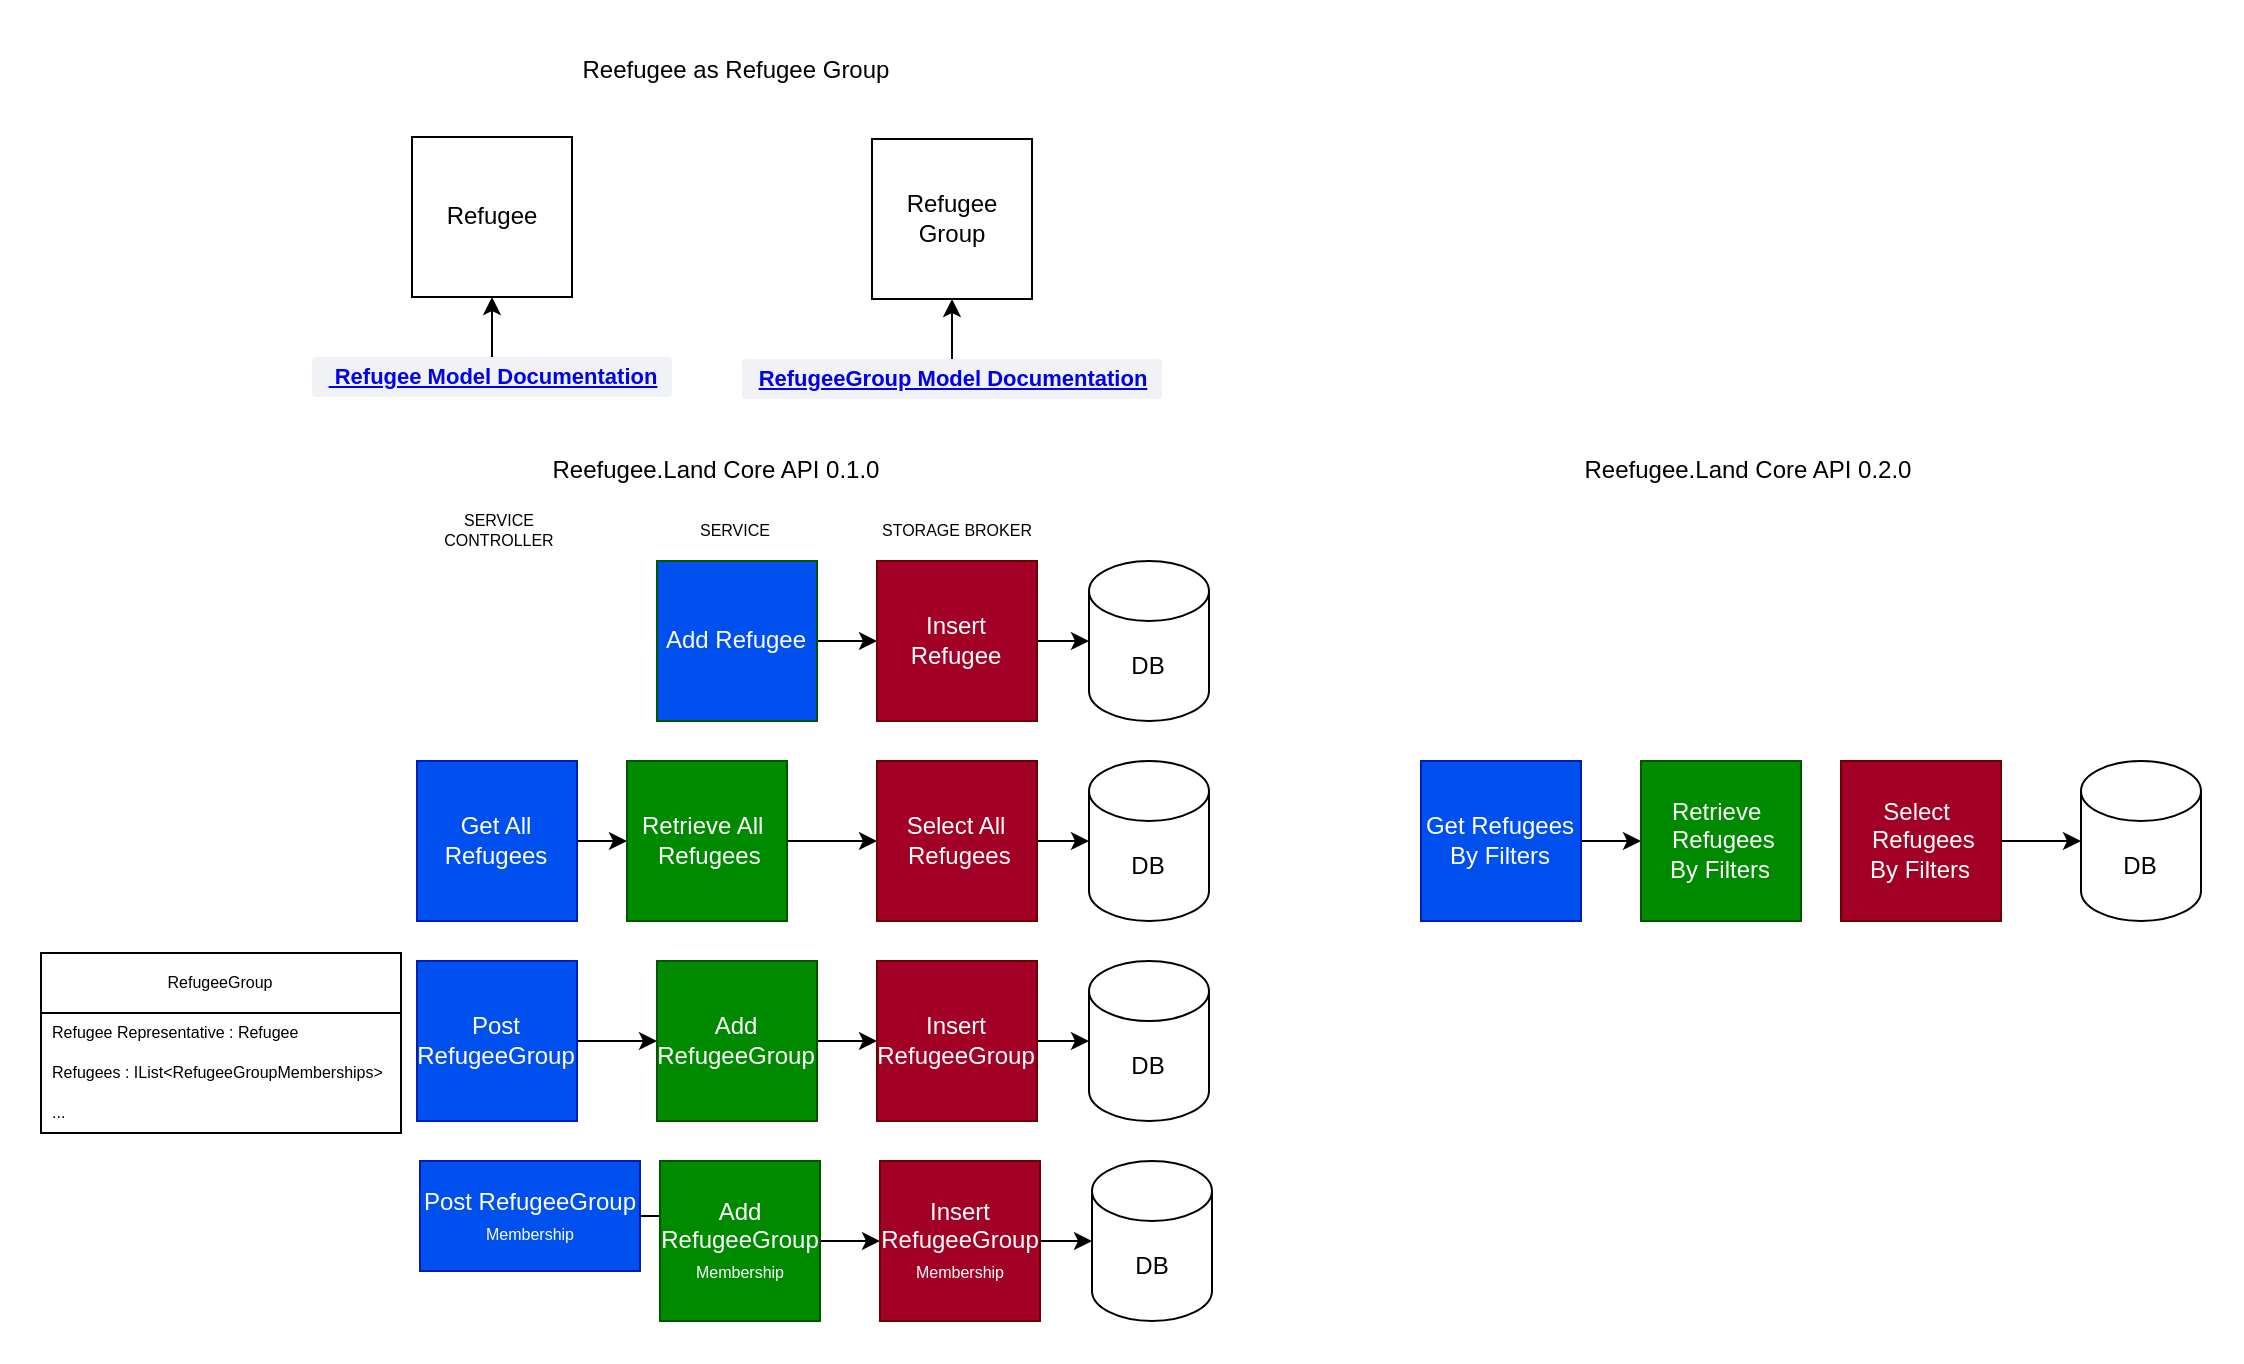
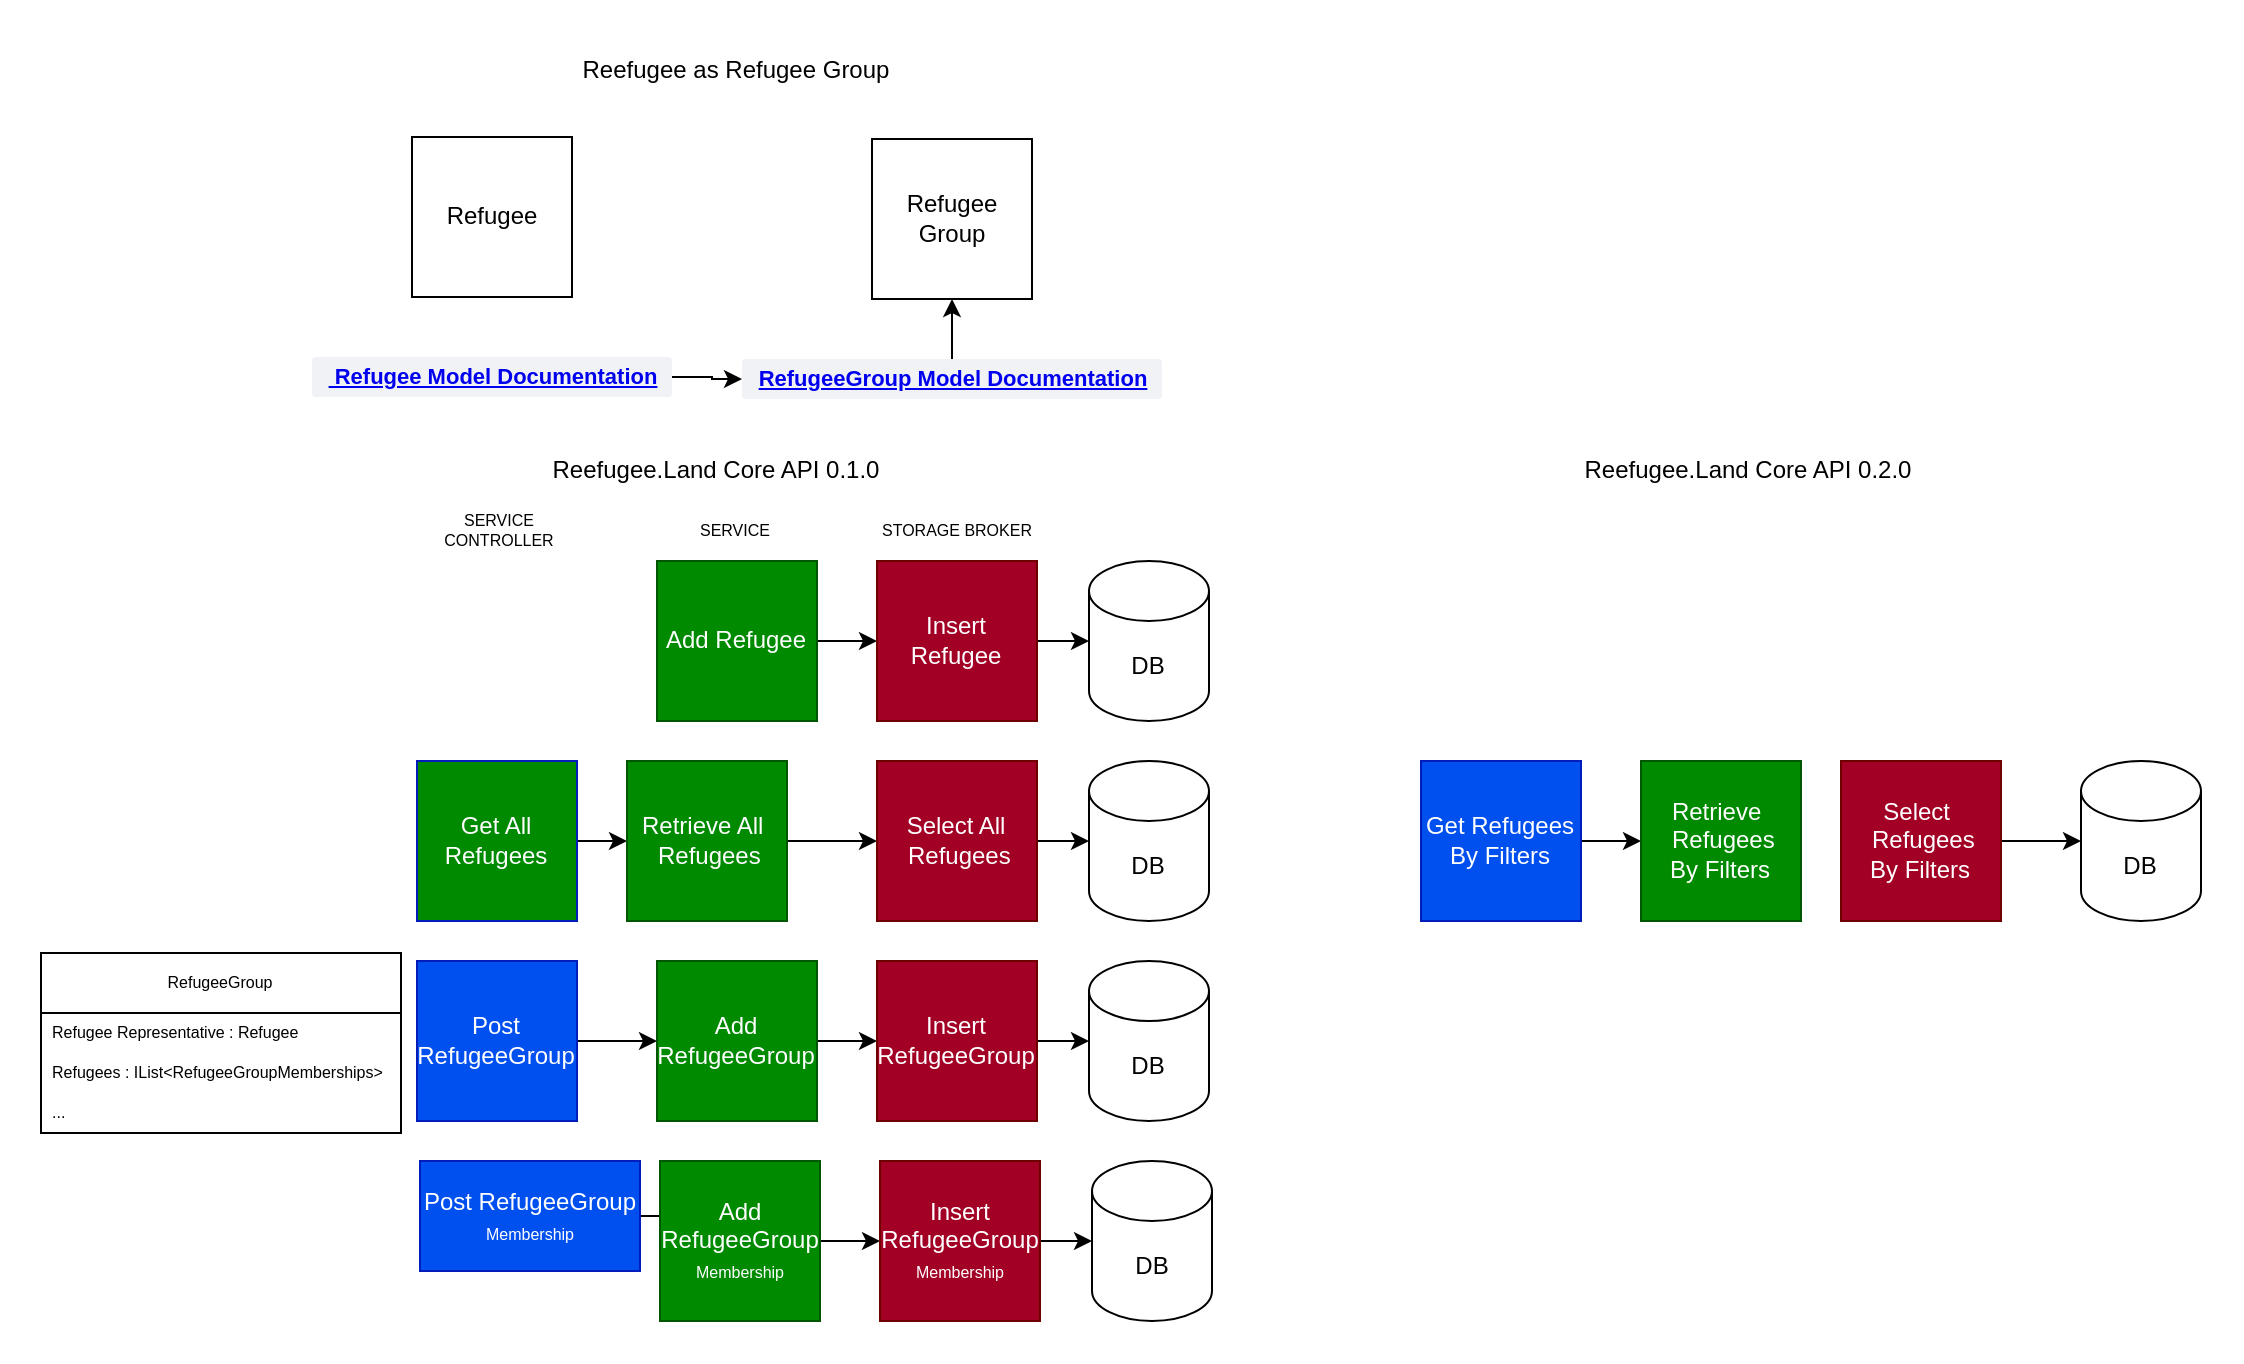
(492, 320) -> (701, 377)
(737, 641) -> (737, 641)
(497, 841) -> (497, 841)
